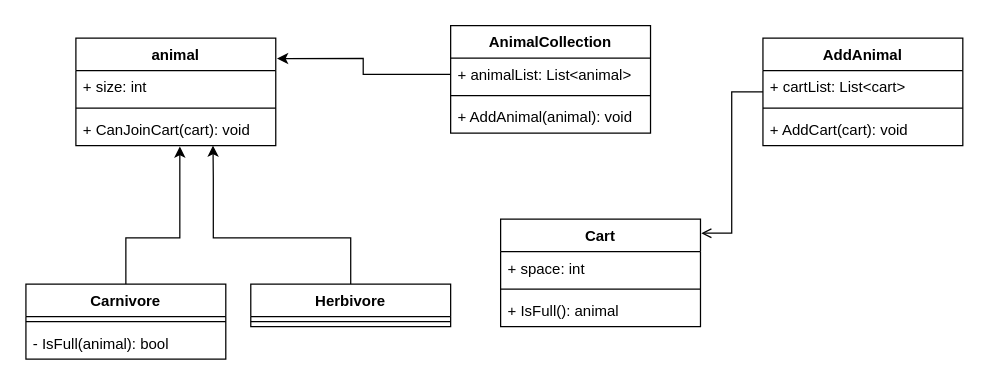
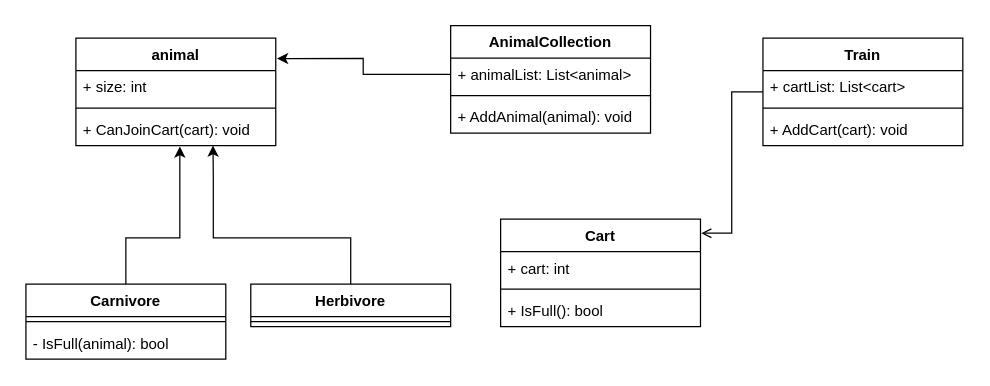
(863, 55) -> (863, 55)
(550, 269) -> (546, 269)
(569, 311) -> (563, 311)
